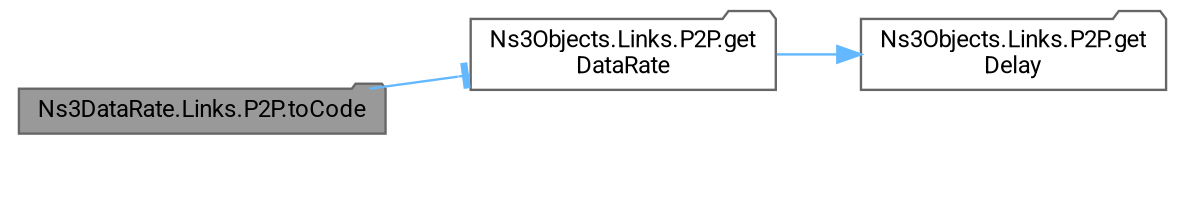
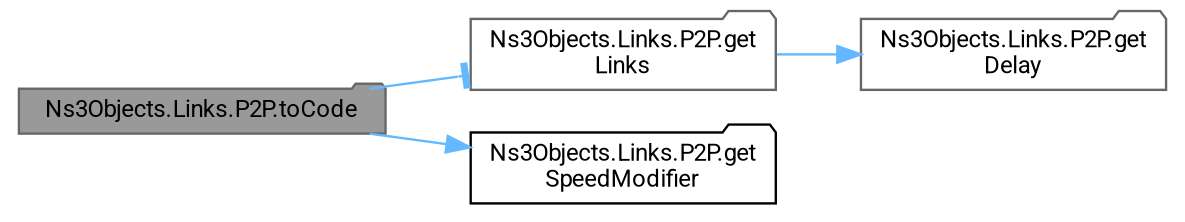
(623, 54) -> (623, 54)
(202, 111) -> (202, 111)
none -> (623, 168)
